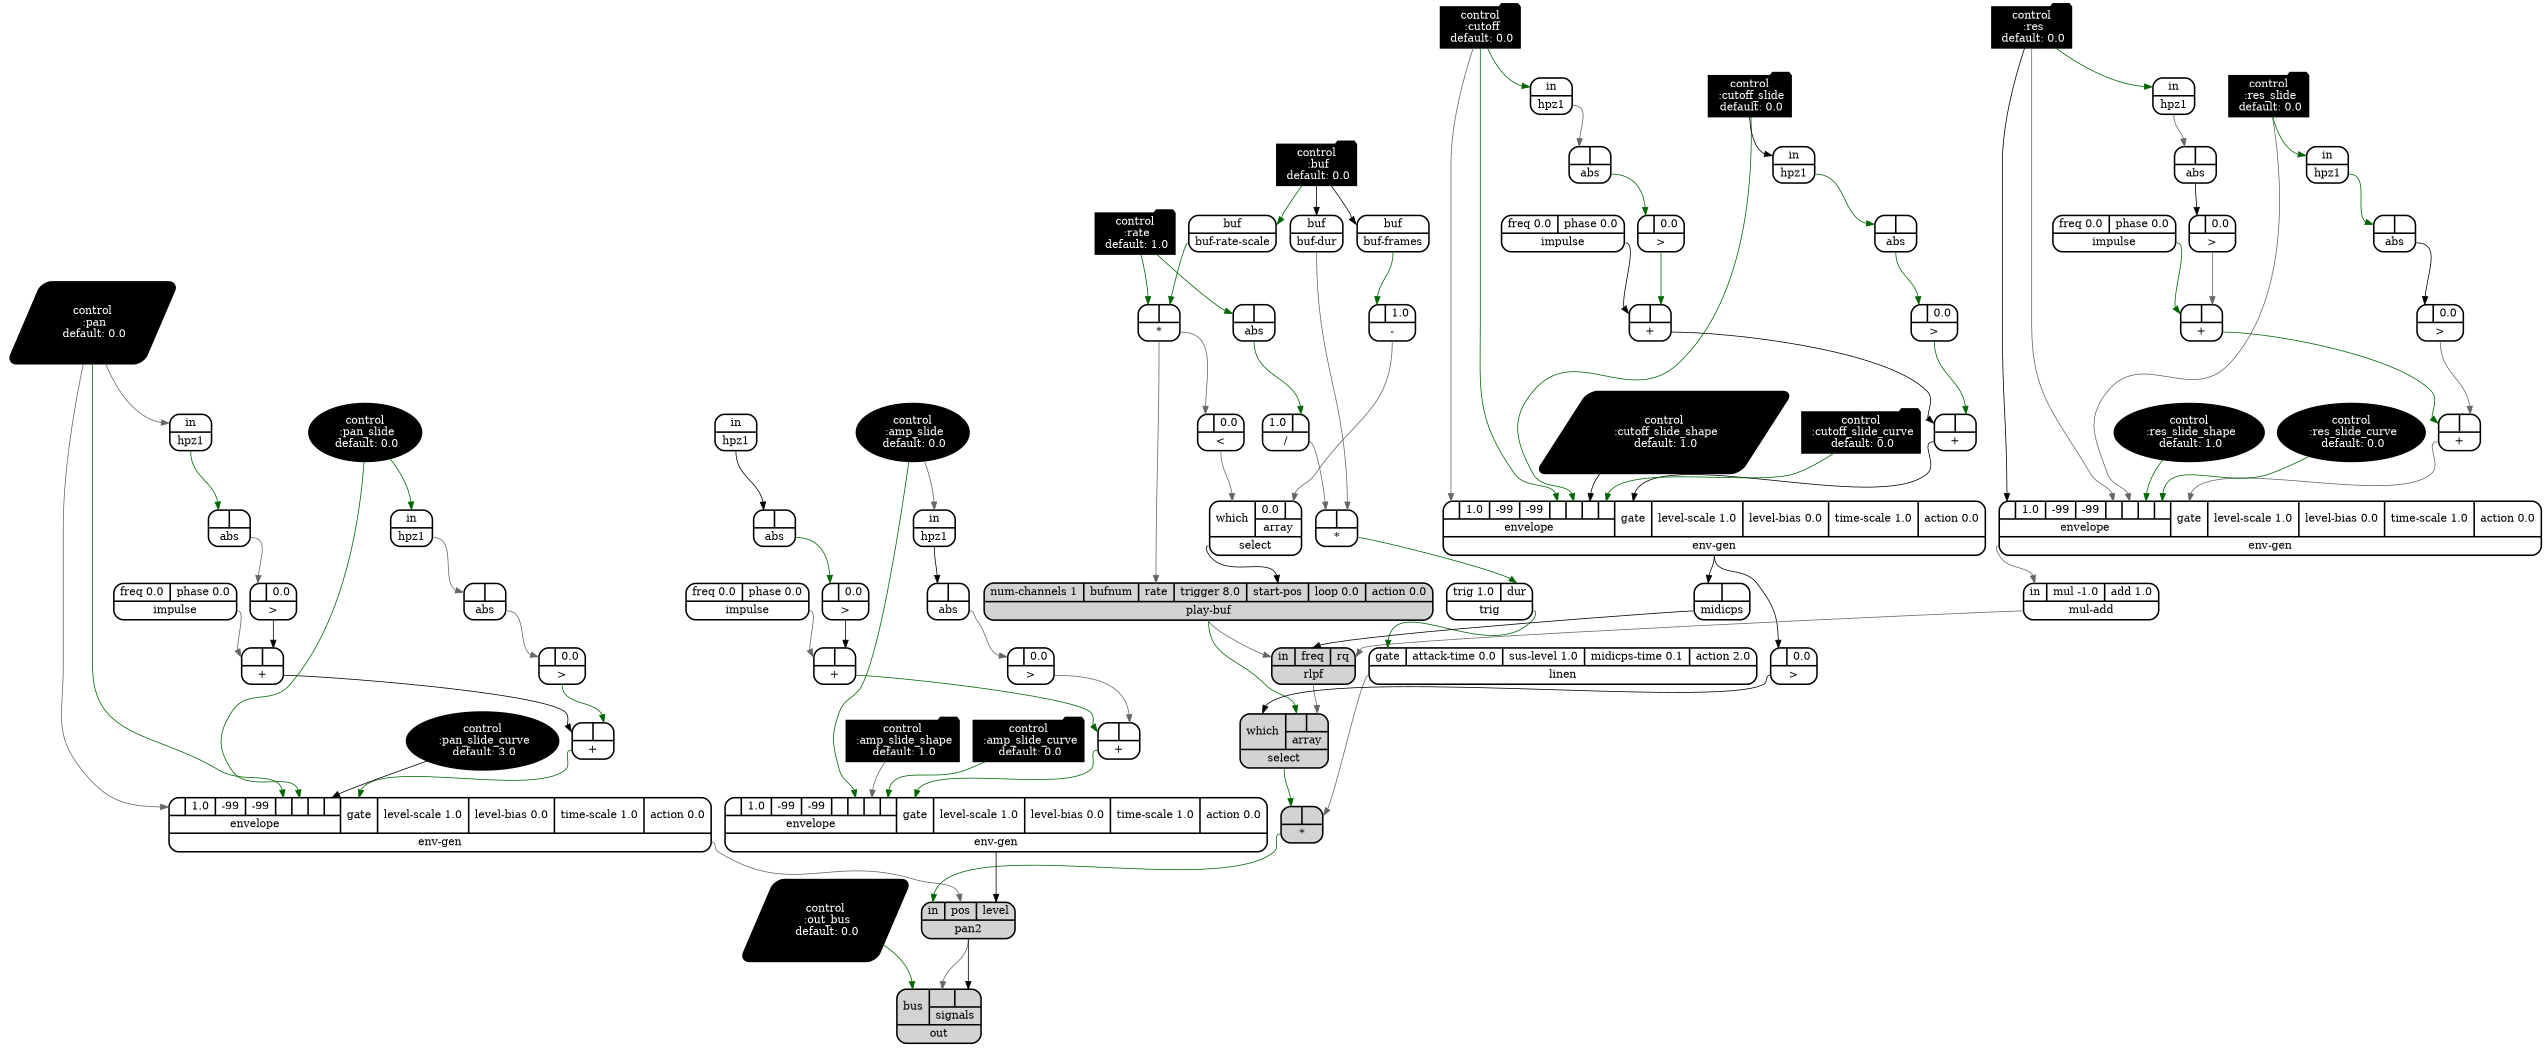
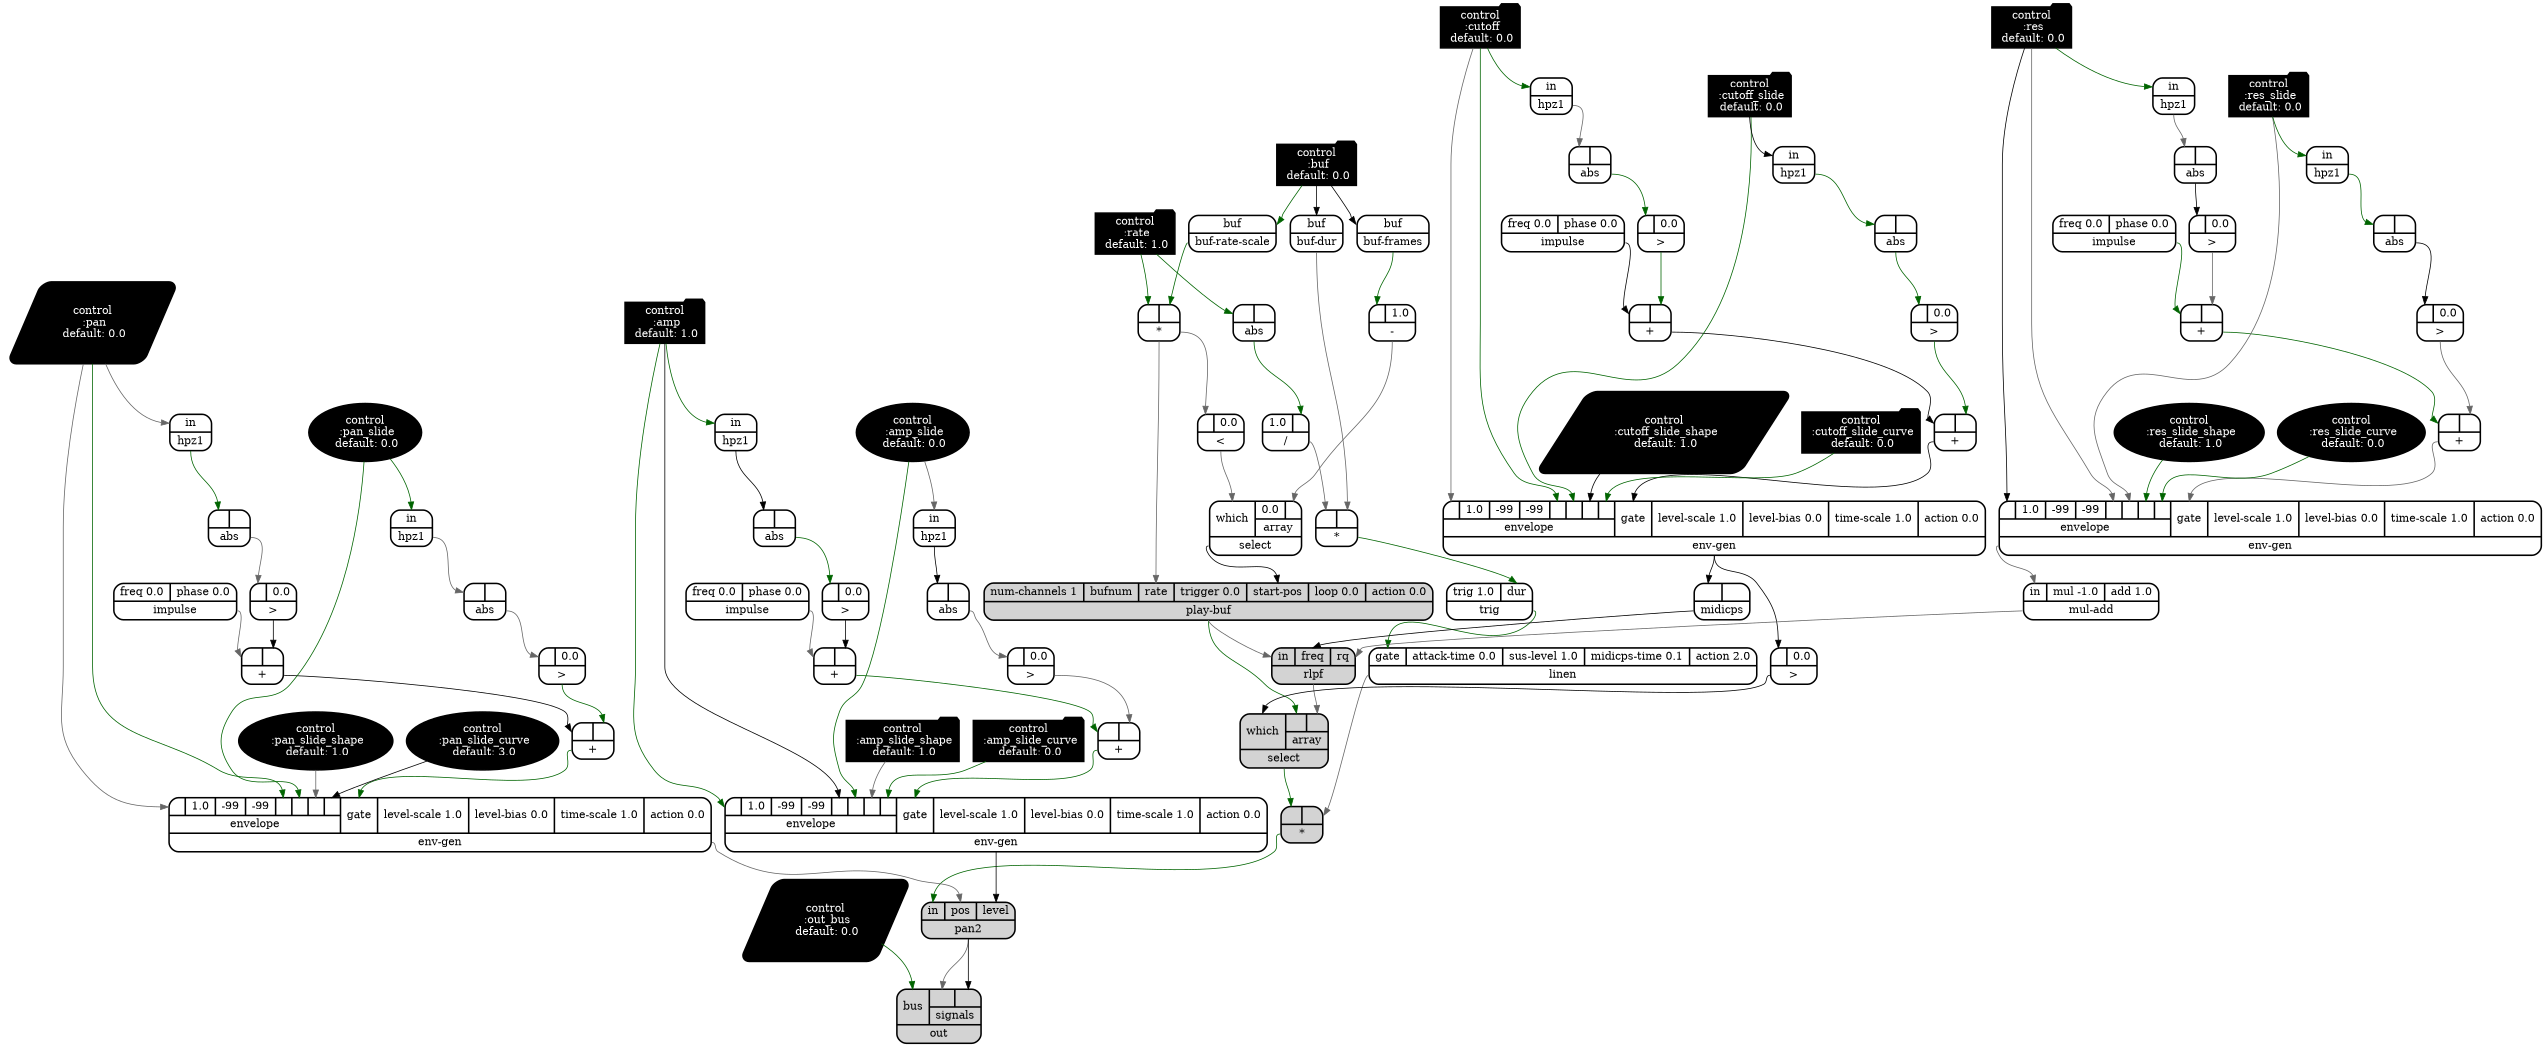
none -> (665, 323)
(1210, 592) -> (1210, 592)
none -> (316, 741)
